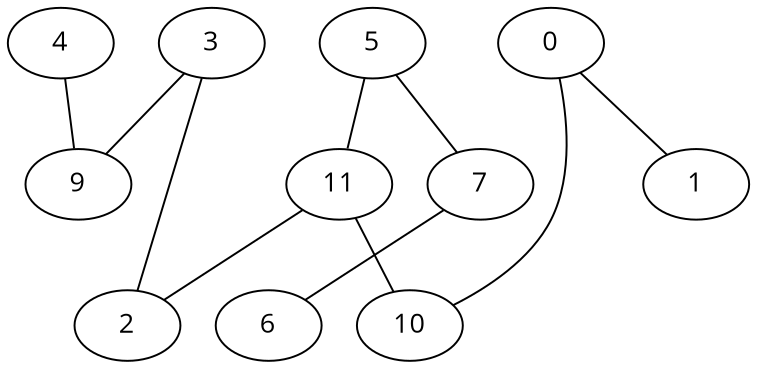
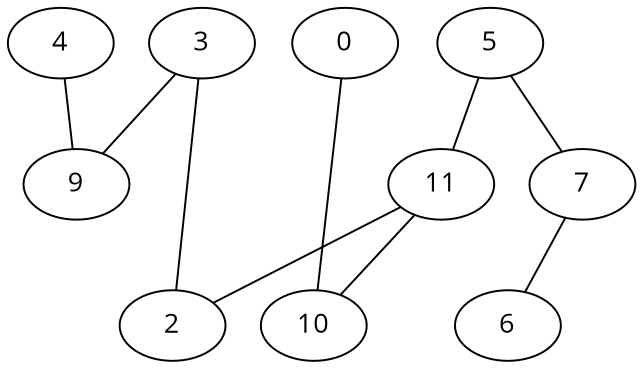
(696, 184) -> none
